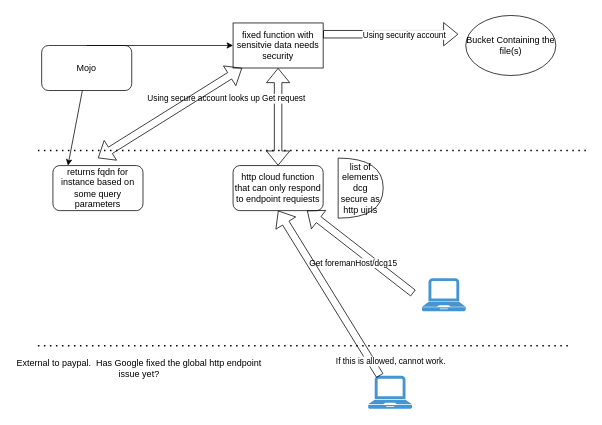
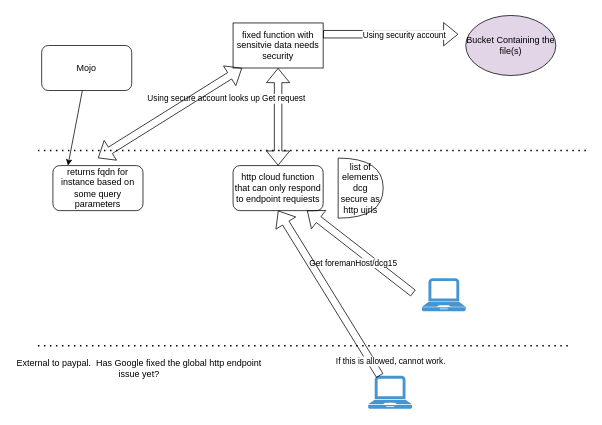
(177, 45) -> none
(510, 45) -> (510, 45)
